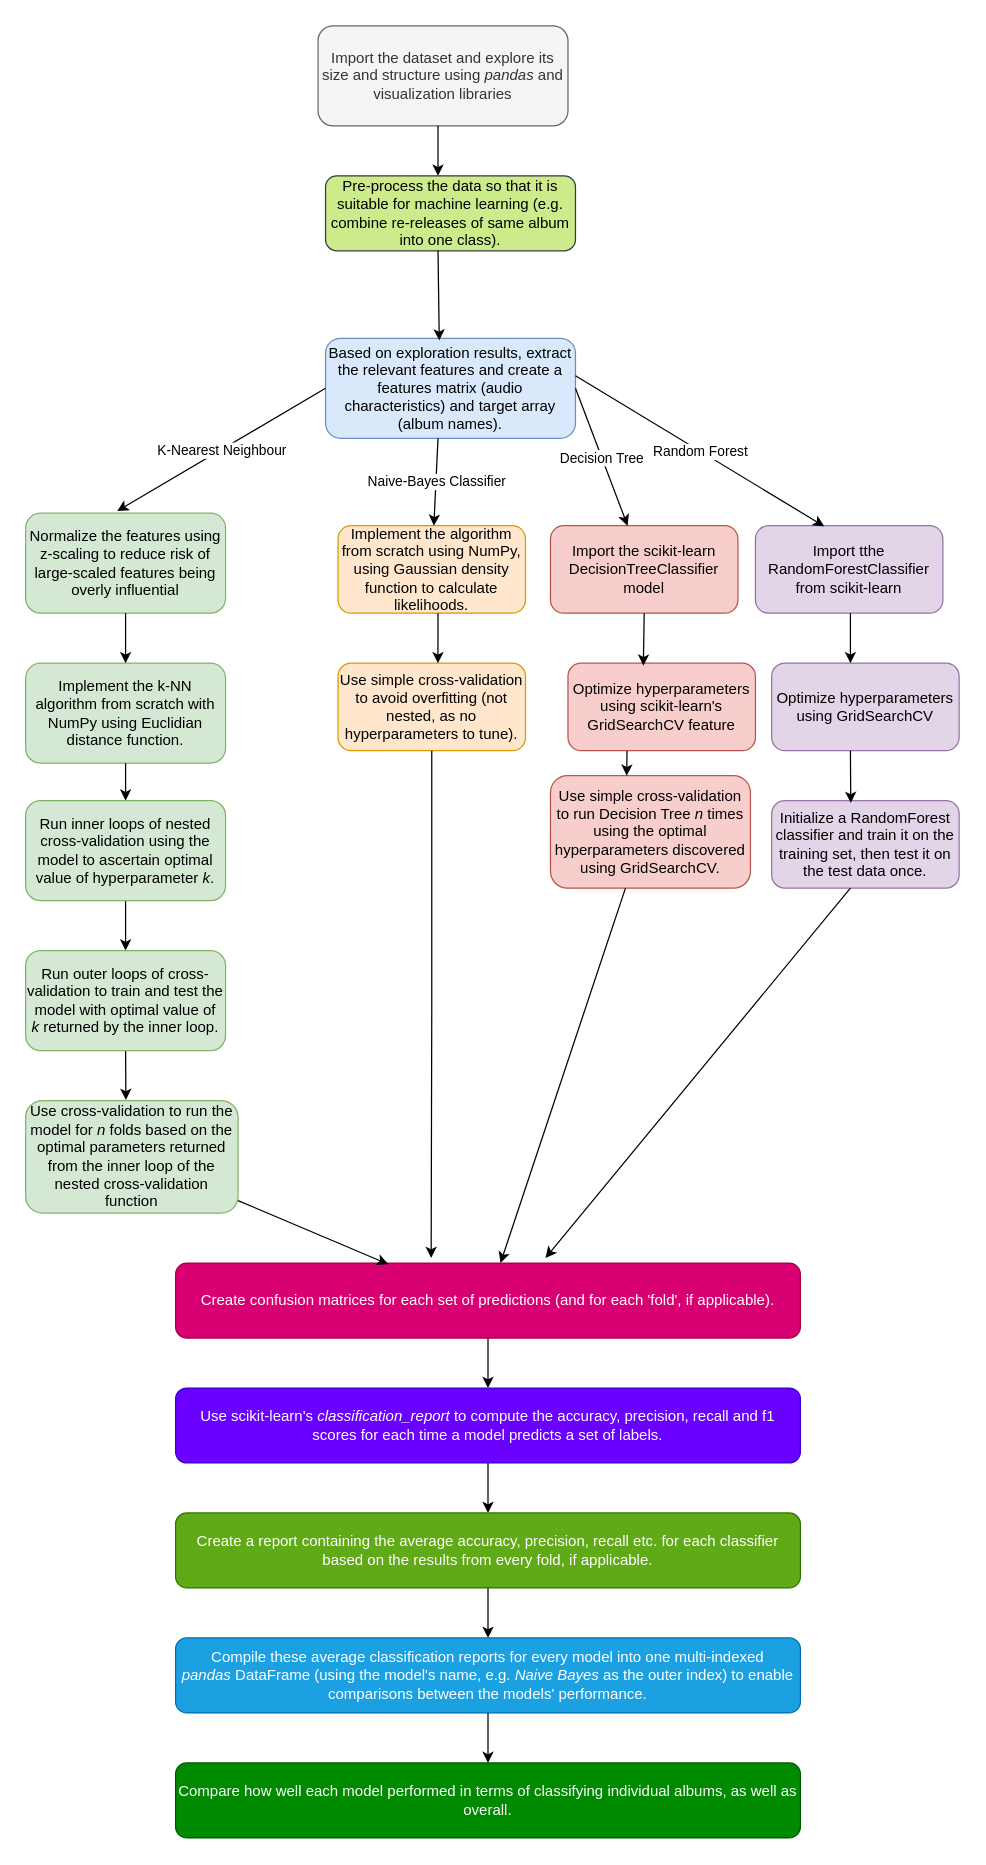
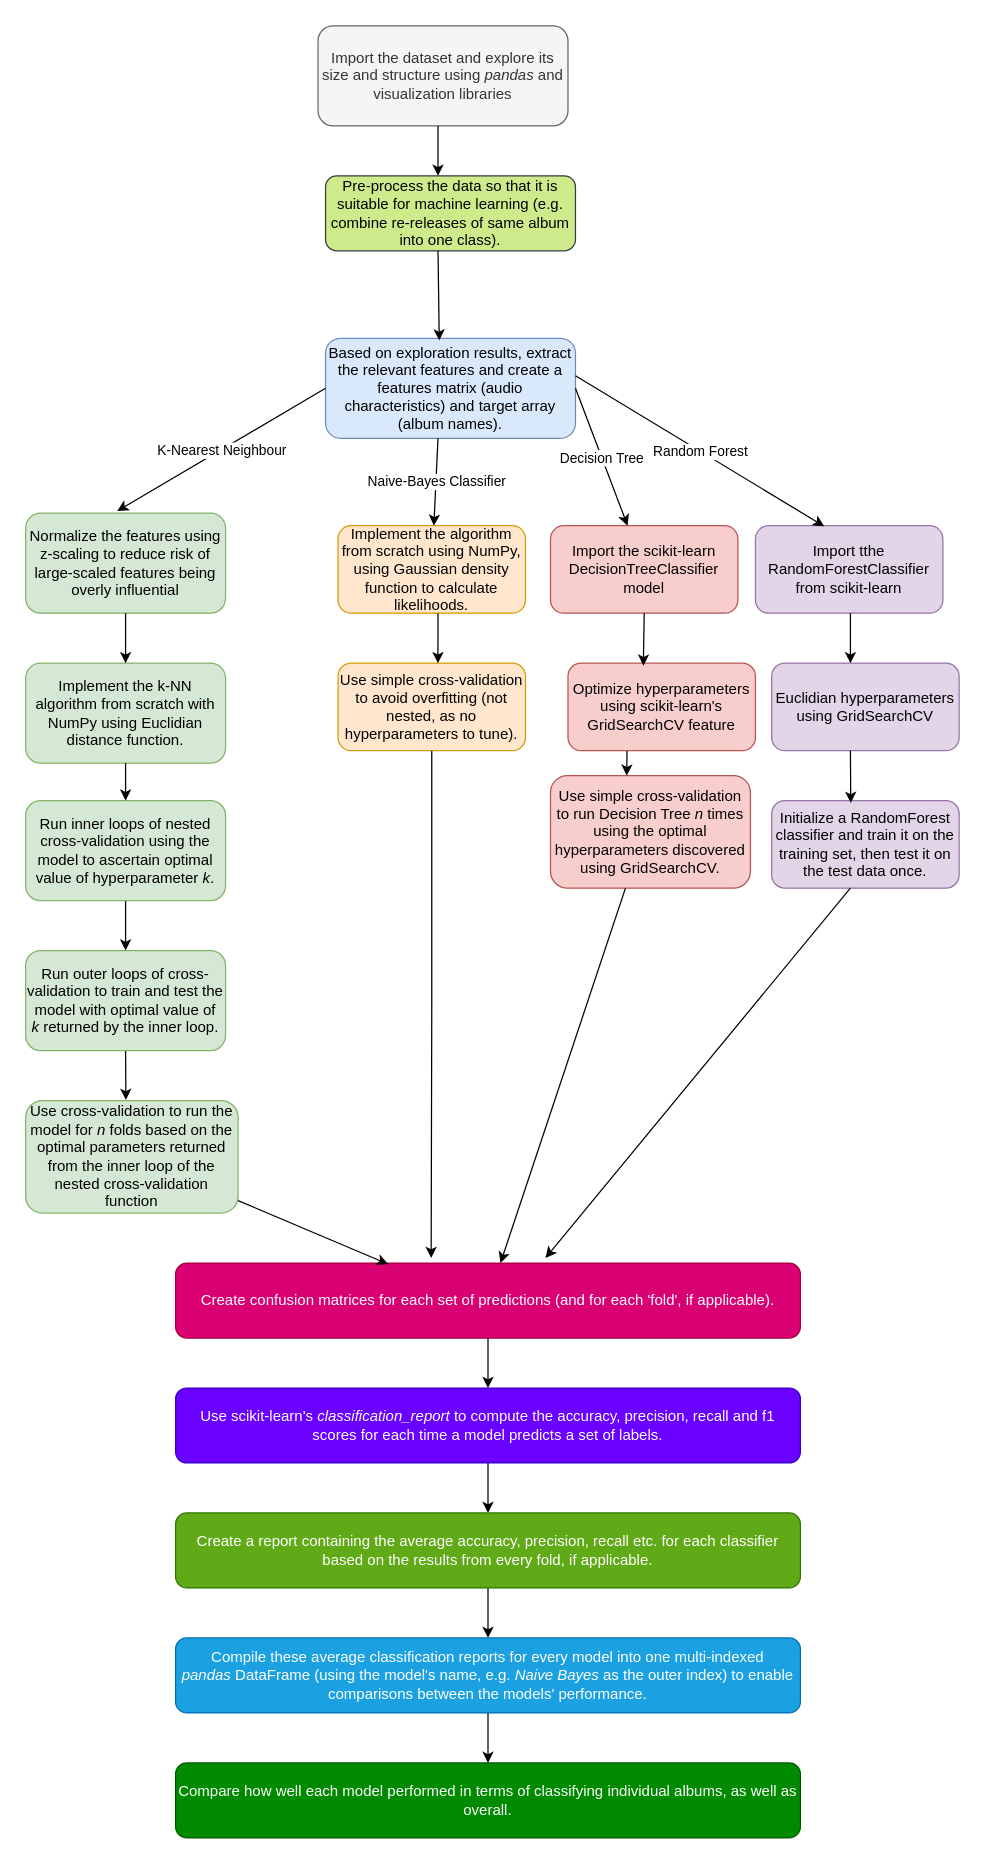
(866, 707) -> (866, 707)
